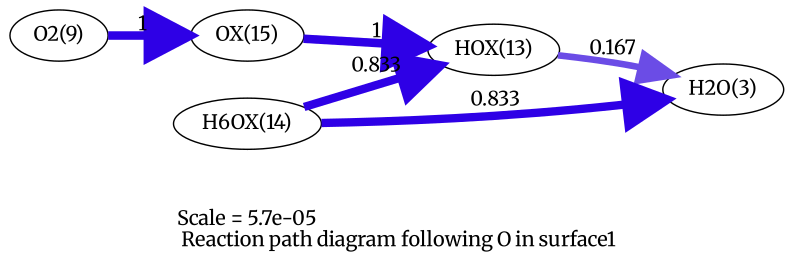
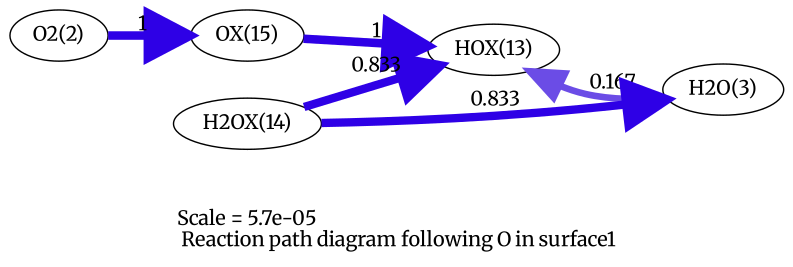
(59, 36) -> (59, 36)
(599, 61) -> (607, 97)
(247, 124) -> (247, 124)
